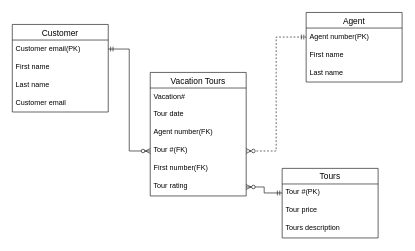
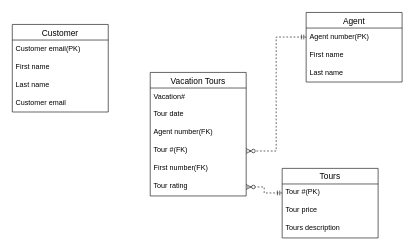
(129, 108) -> none
(264, 192) -> (264, 192)
